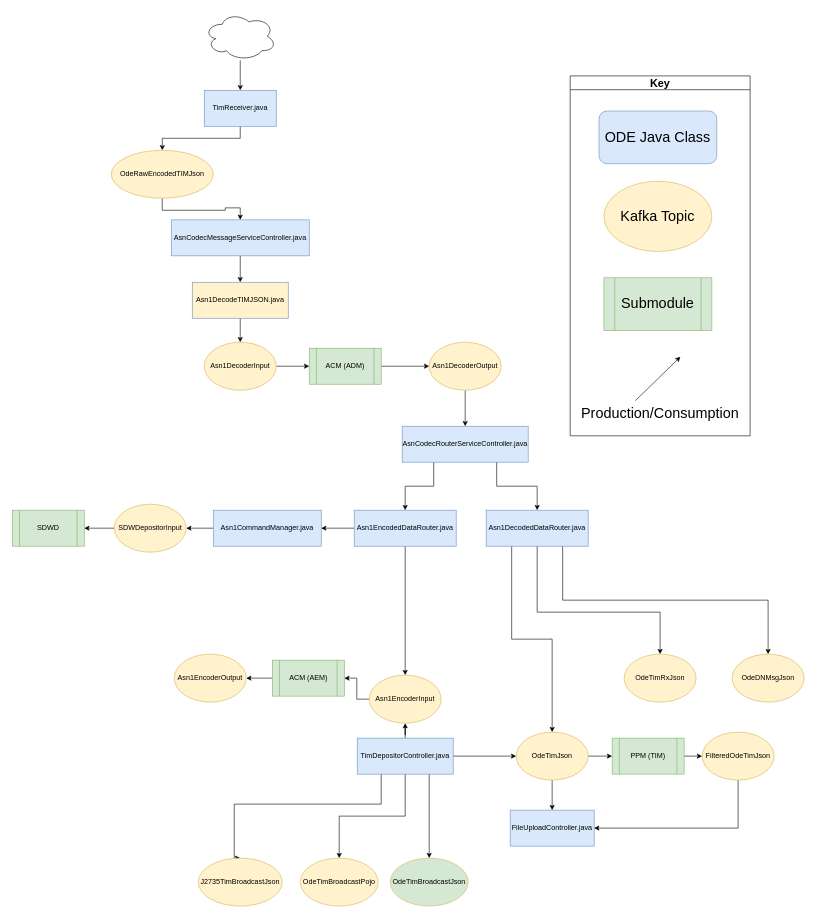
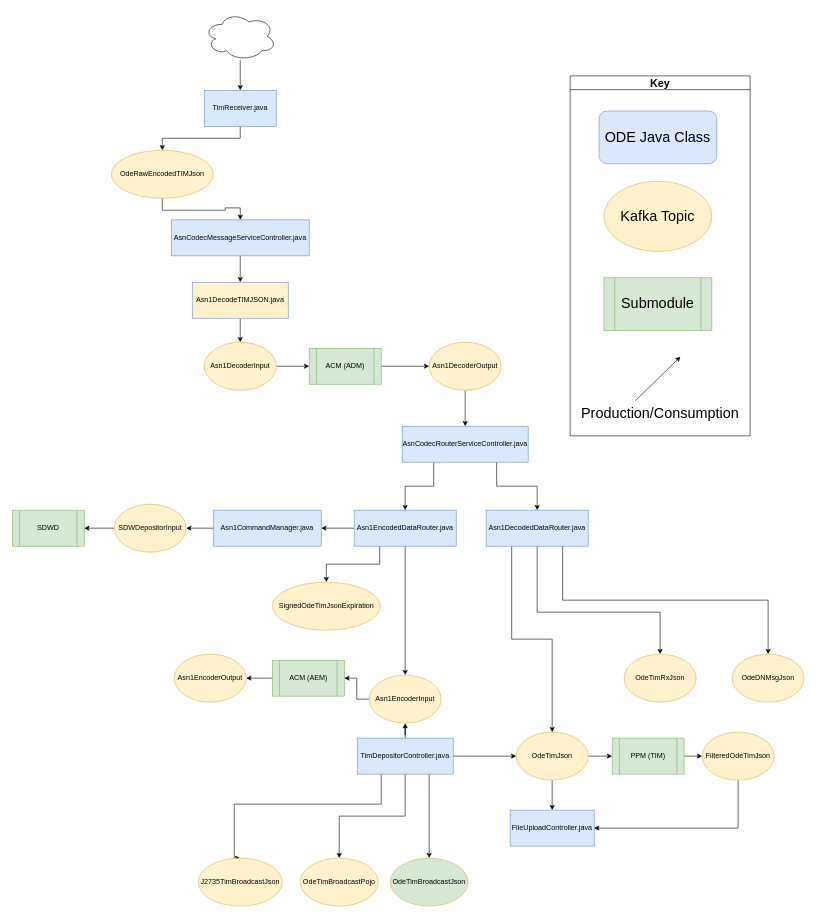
none -> (380, 564)
none -> (326, 606)
